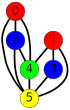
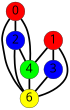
(29, 99) -> (29, 99)
